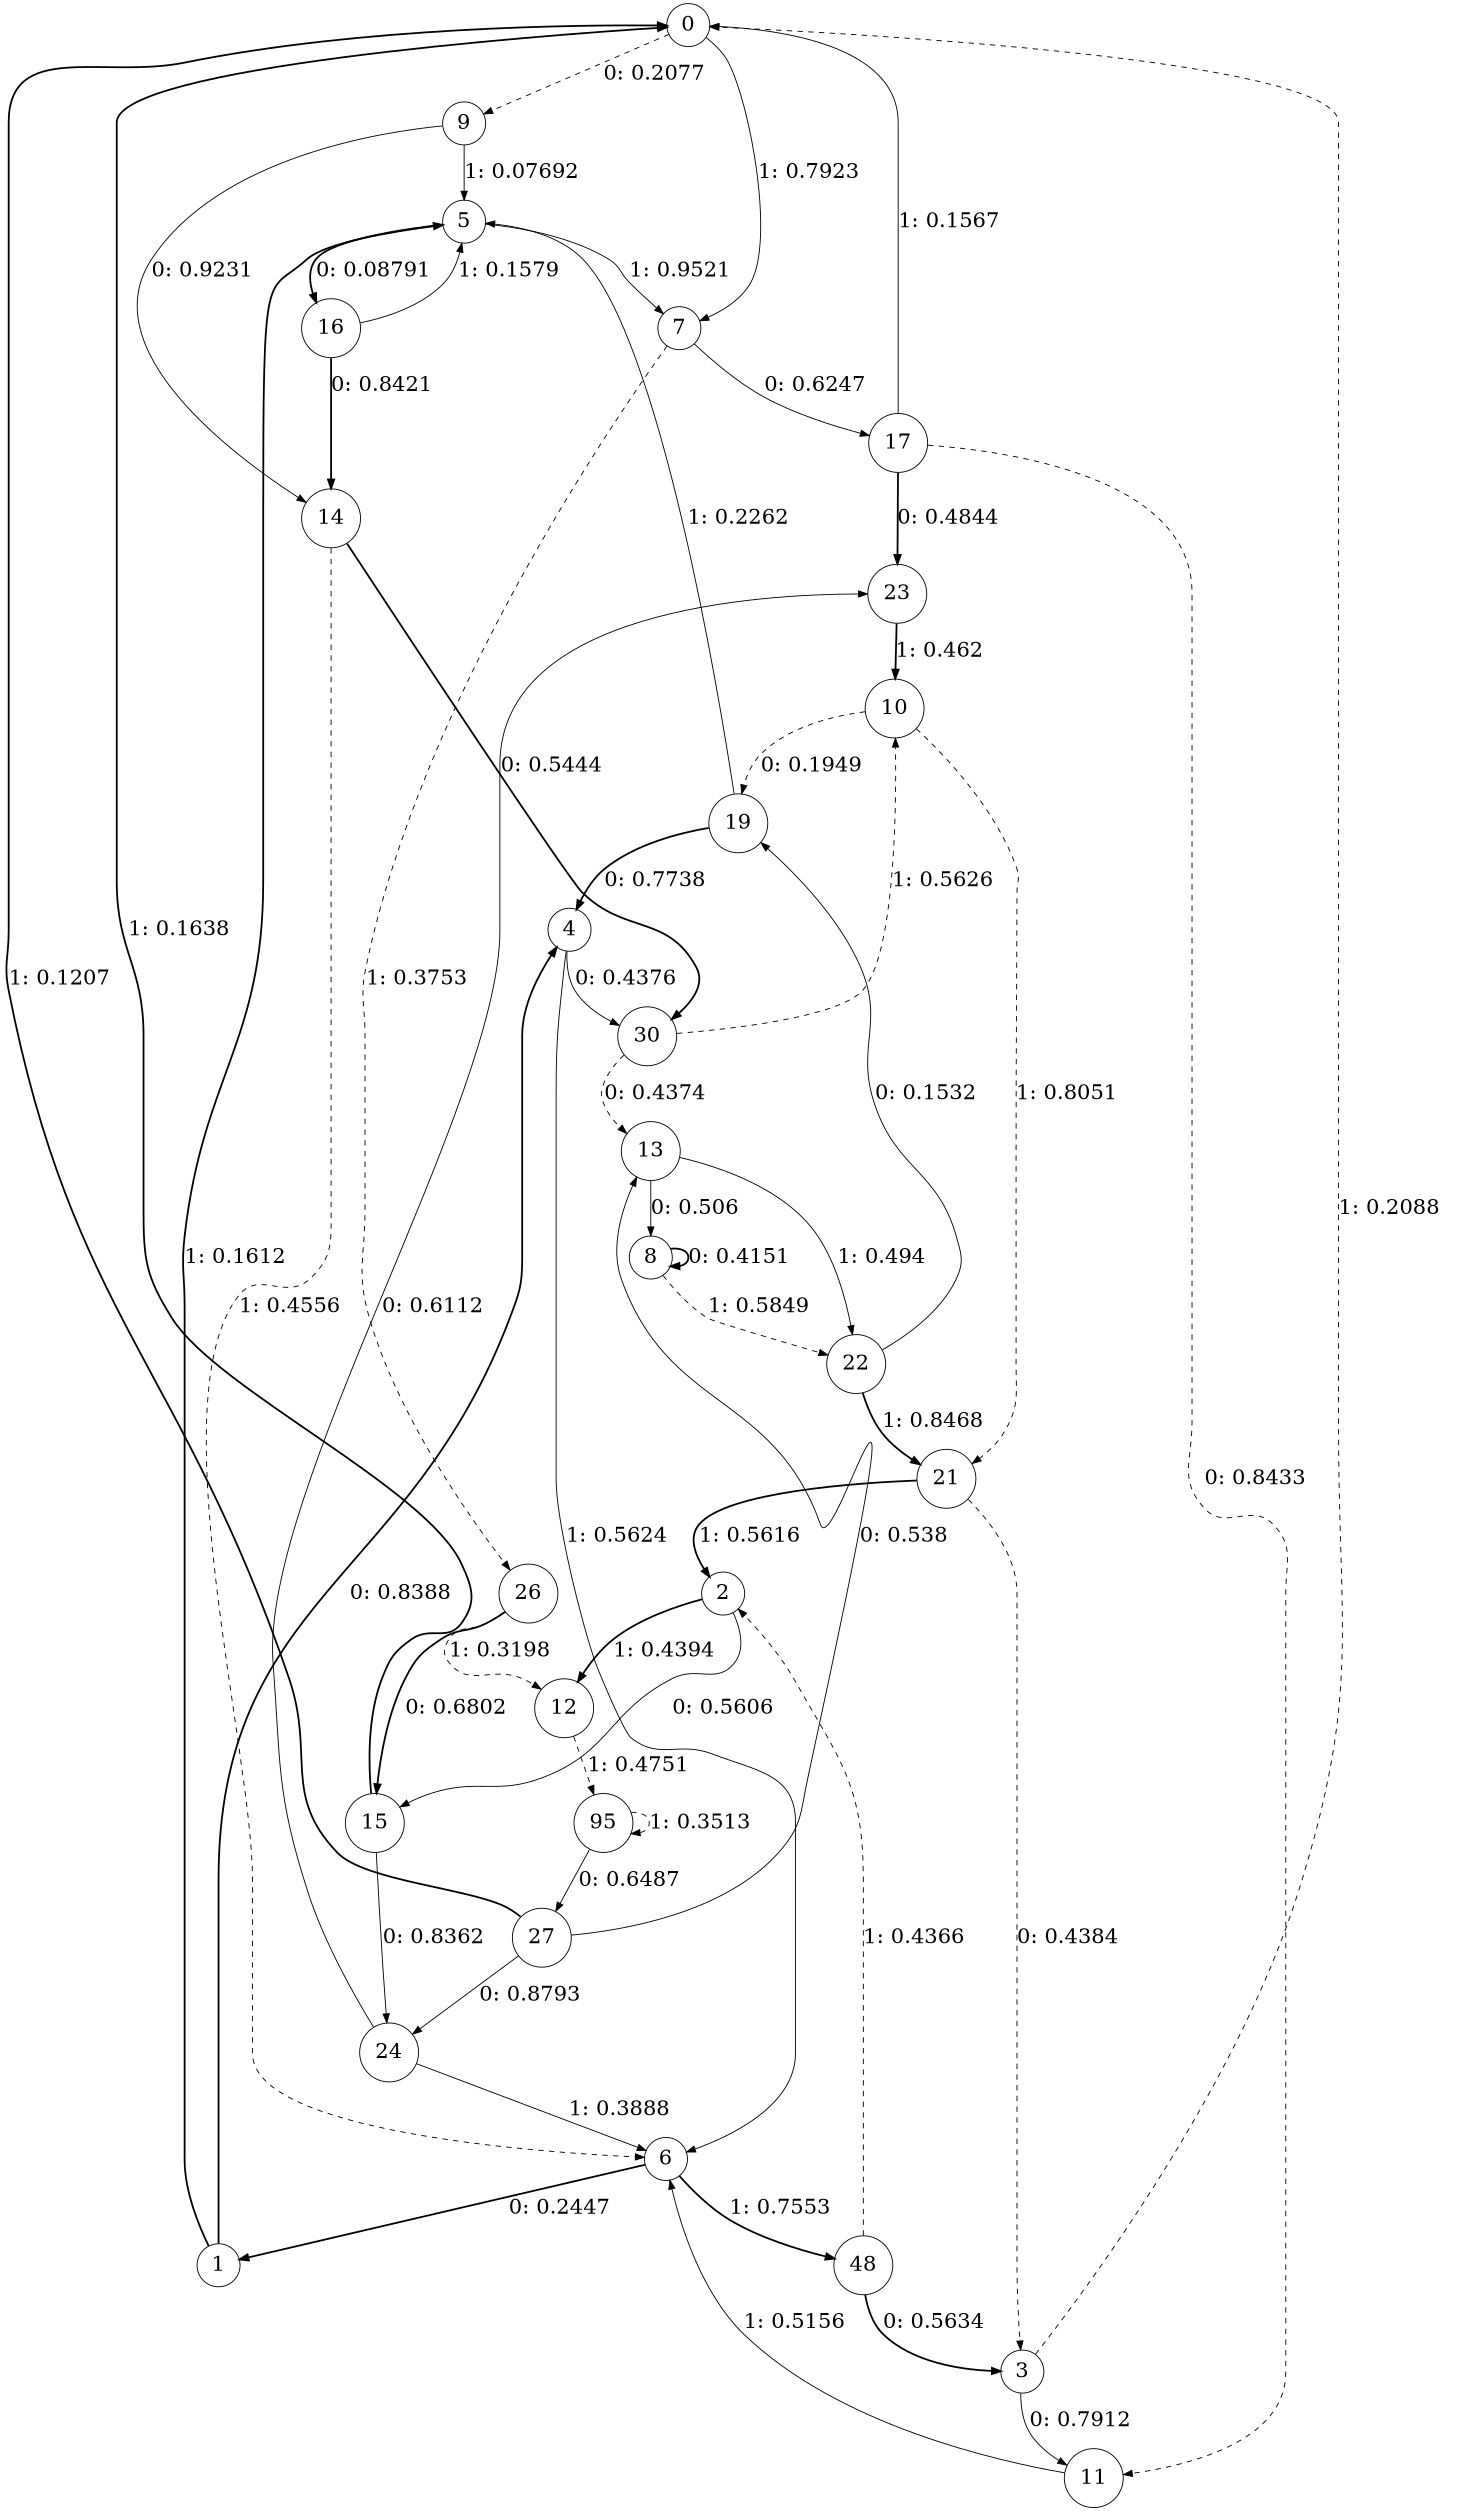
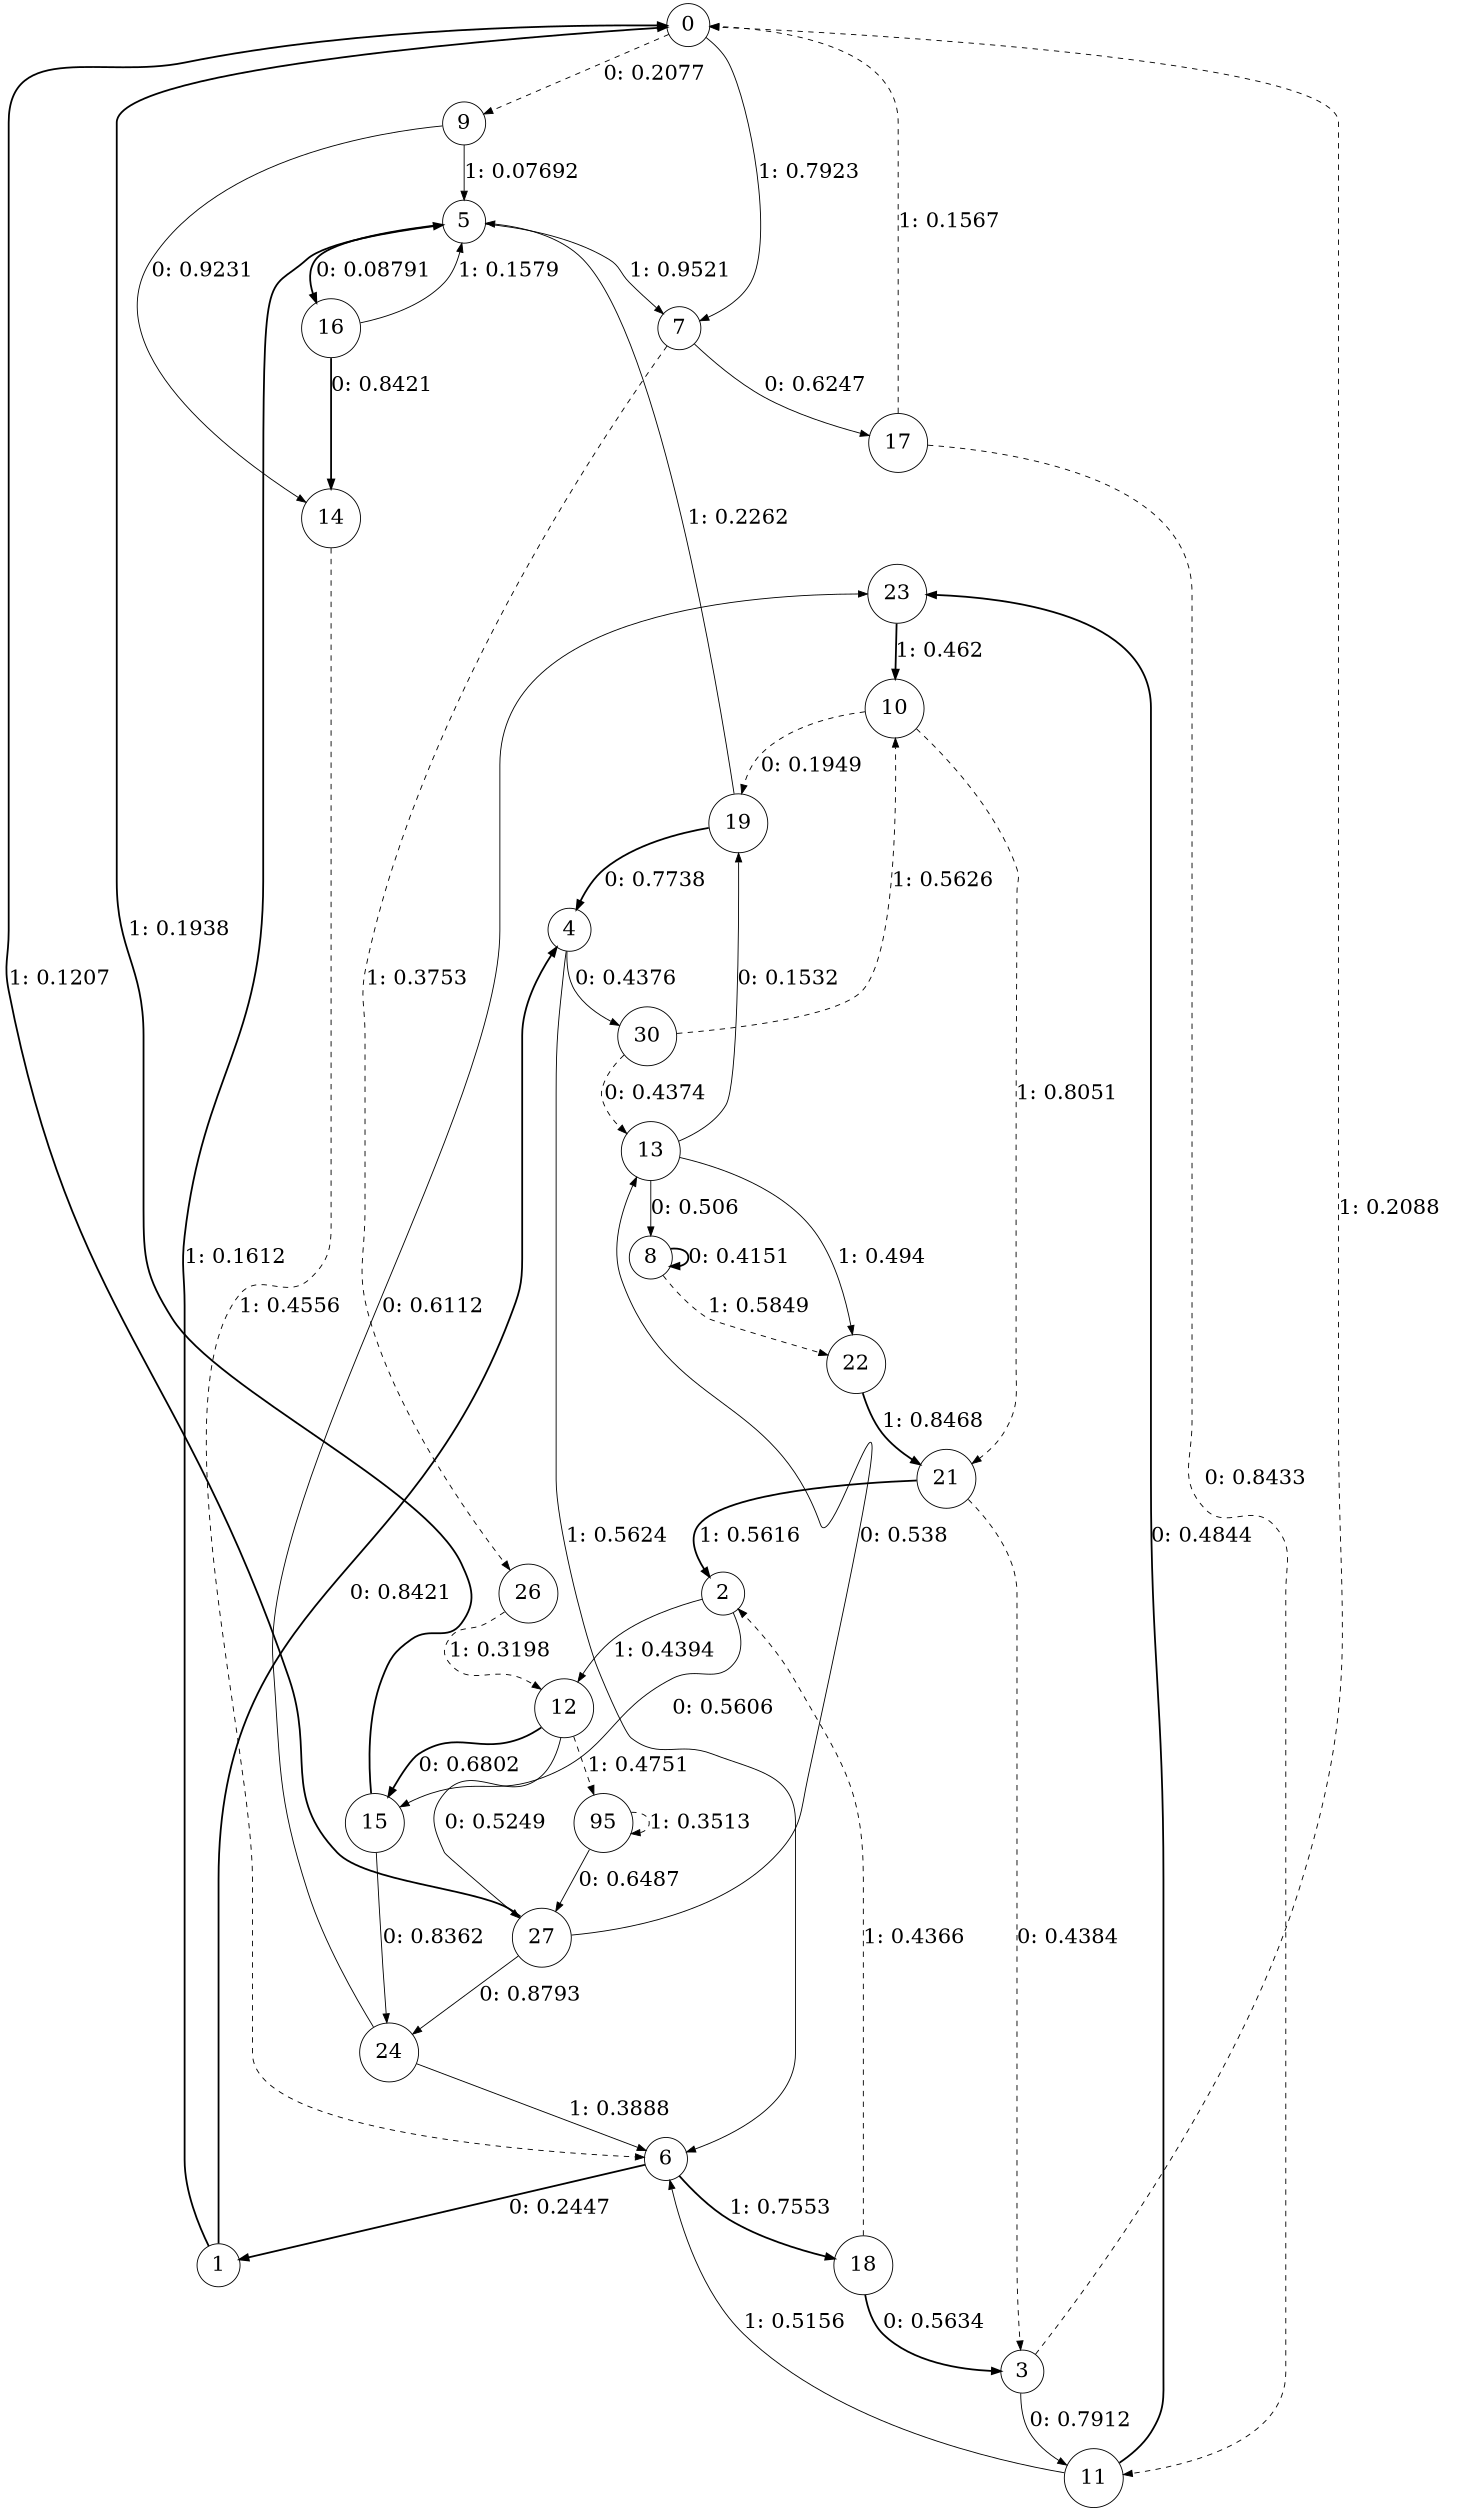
(898, 157) -> (898, 157)
(898, 514) -> (1151, 1461)
(517, 799) -> none
(189, 930) -> (189, 930)
(877, 1111) -> (736, 1014)
(411, 1594) -> (411, 1594)
(635, 1625) -> (635, 1625)
(409, 1672) -> (459, 1742)
none -> (442, 1796)
(863, 2265) -> (863, 2265)
